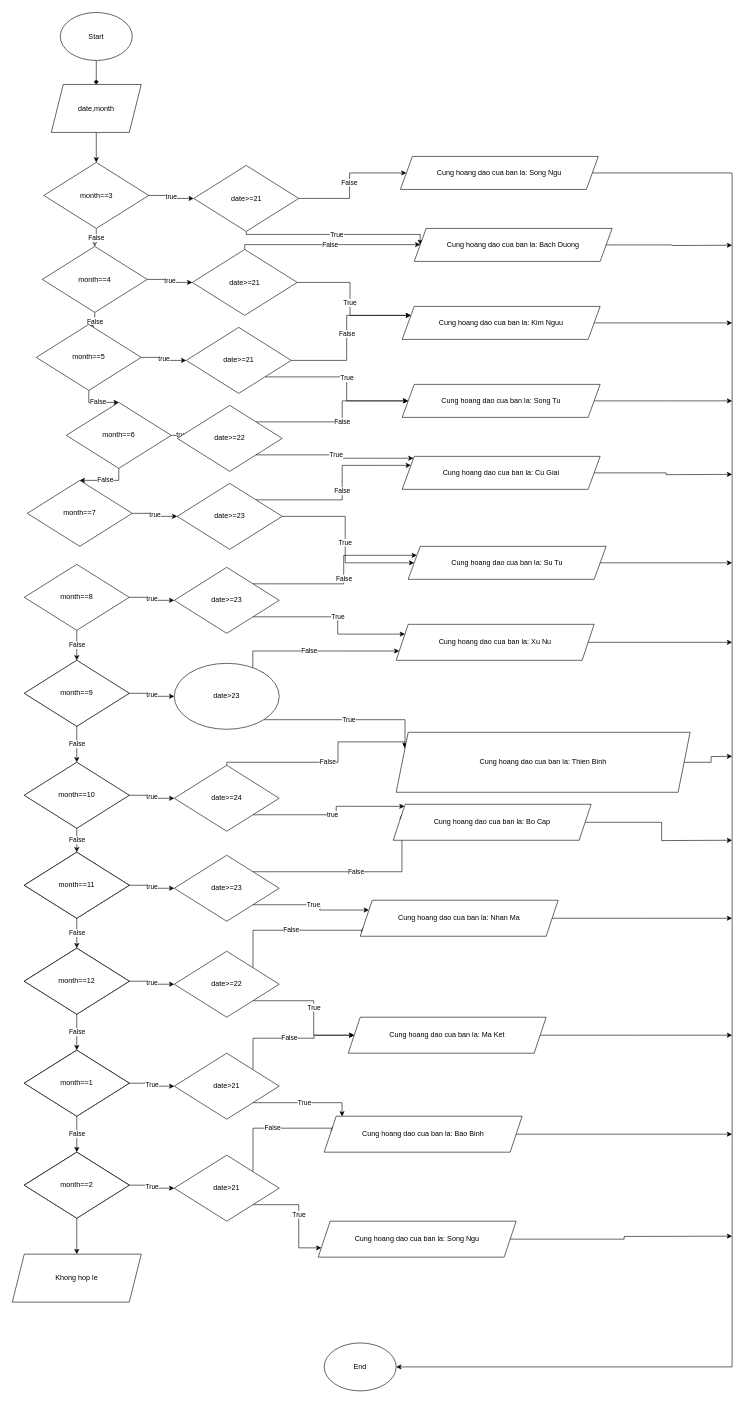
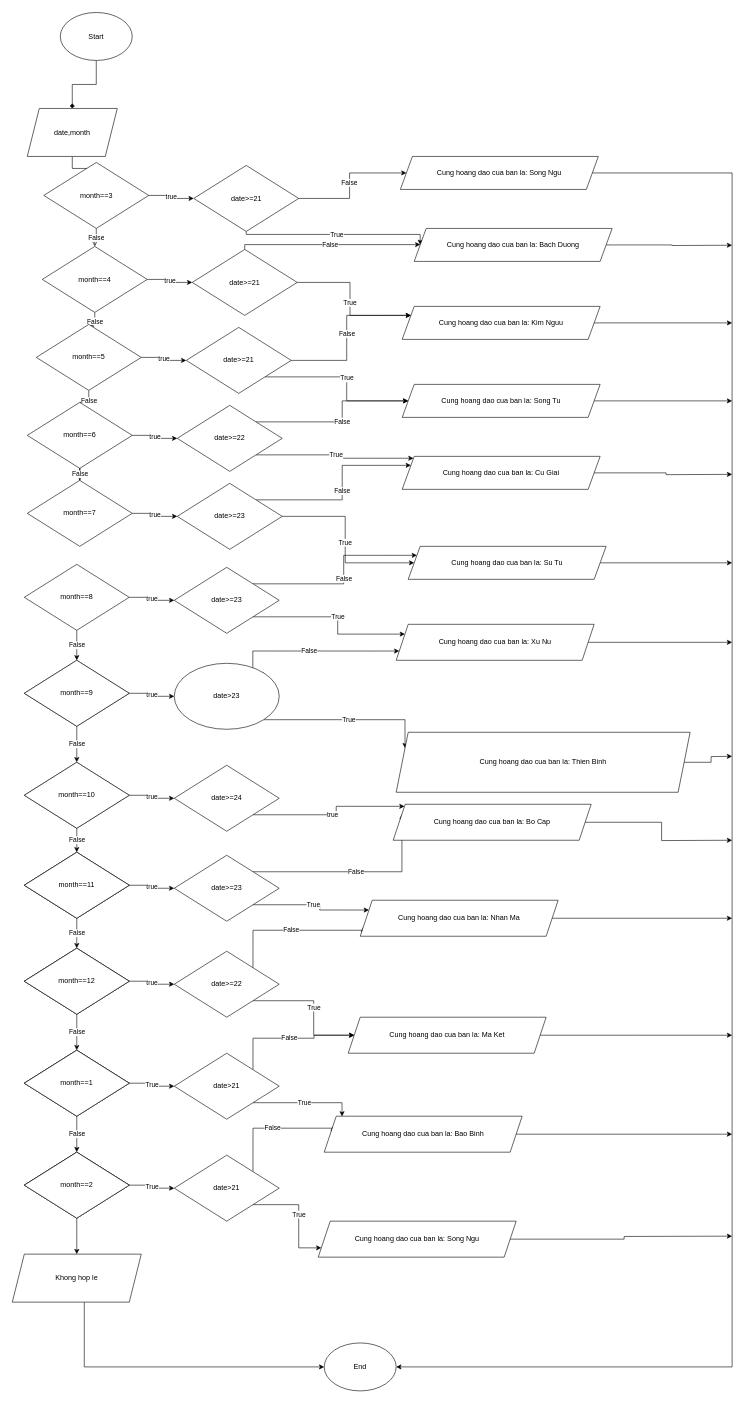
(96, 108) -> (72, 132)
(119, 435) -> (80, 435)
(282, 762) -> none
none -> (84, 1366)
